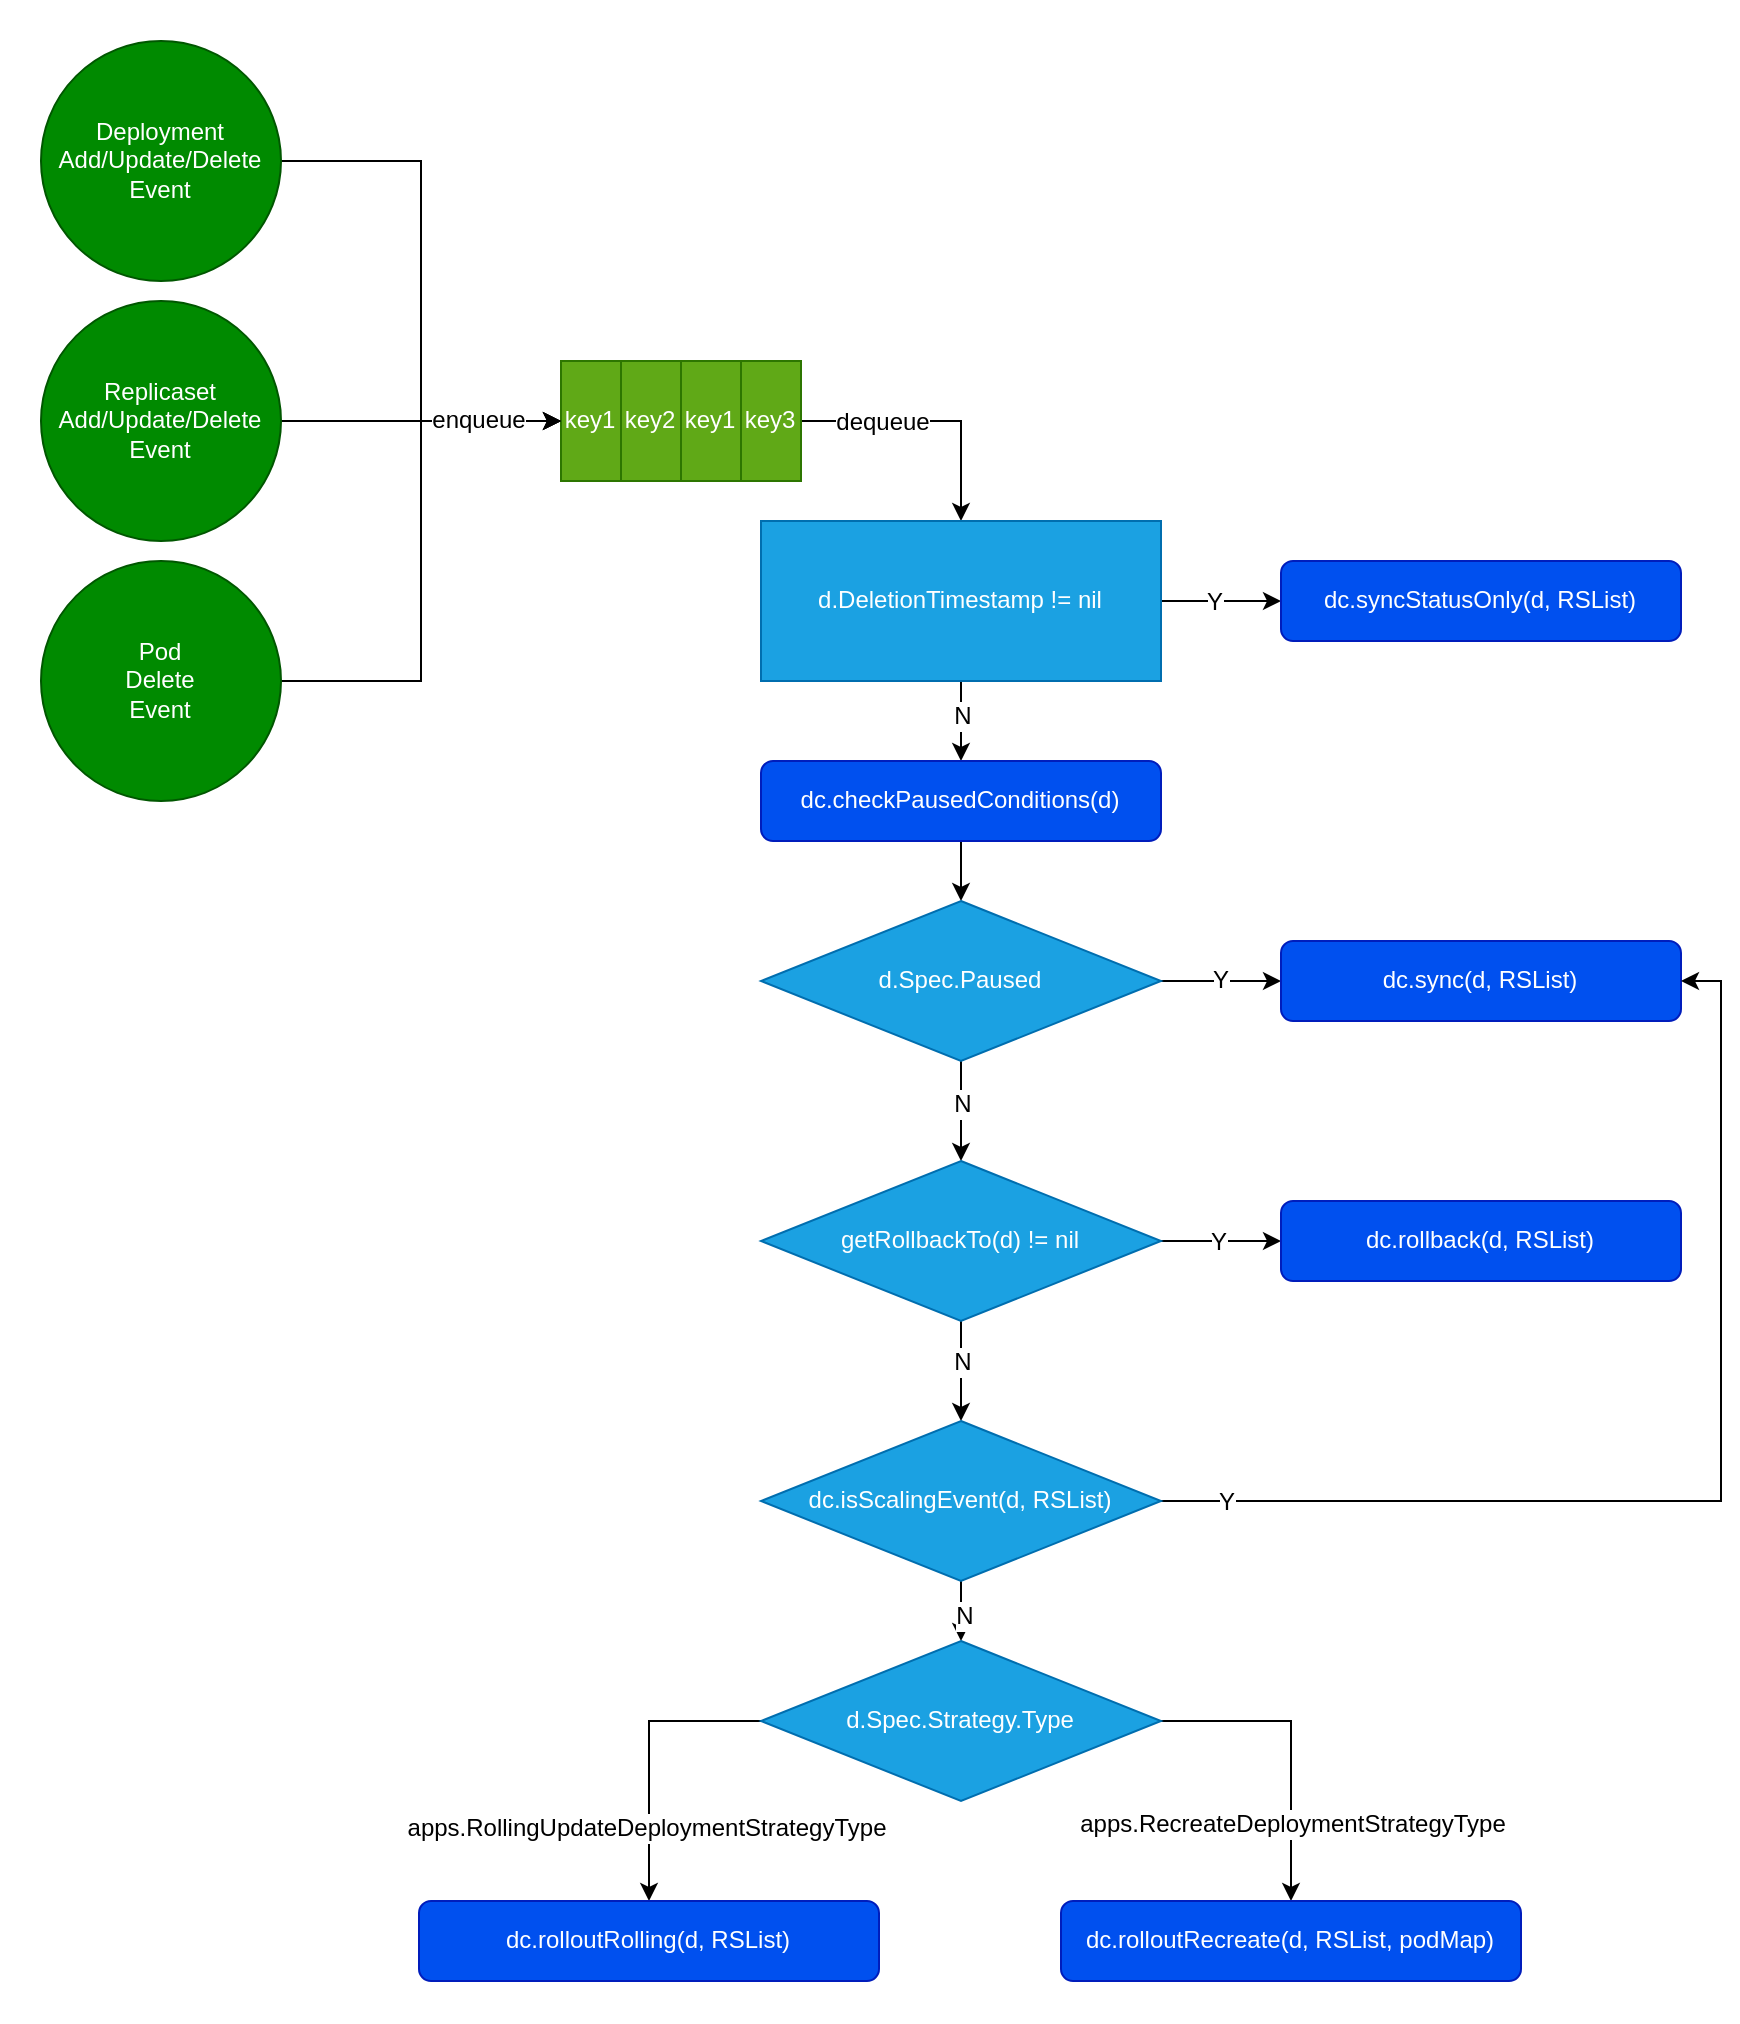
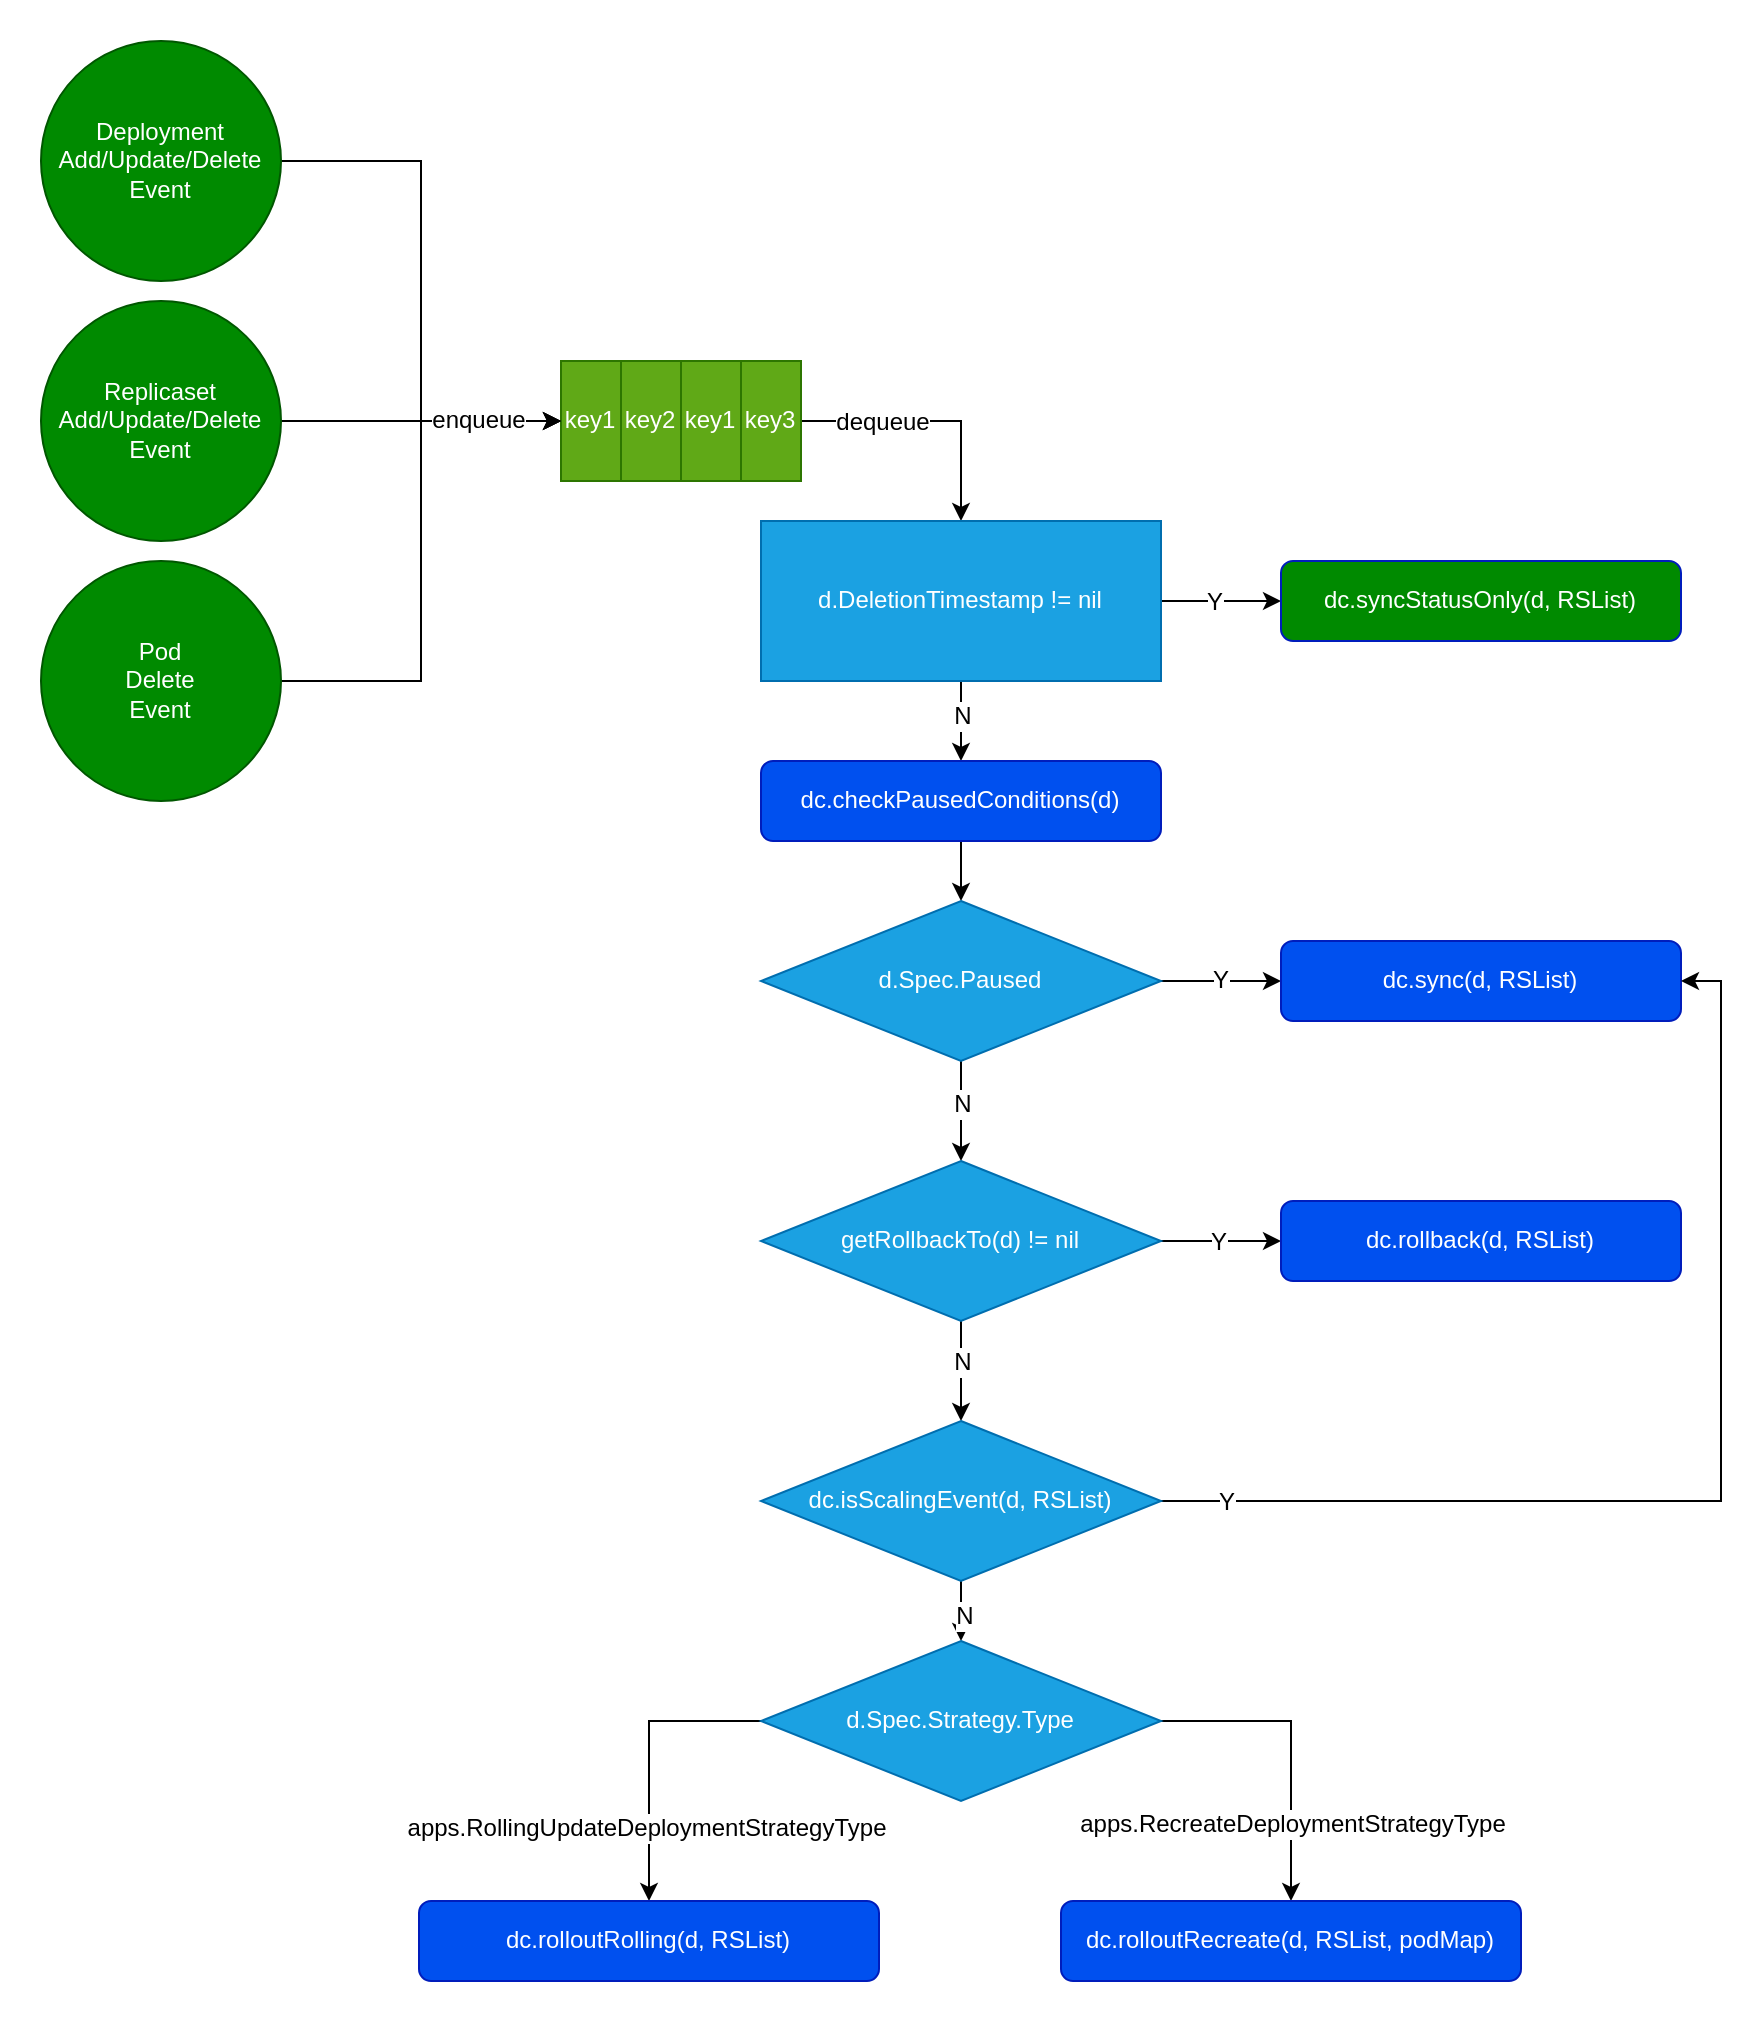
(1481, 601) -> (1481, 601)
